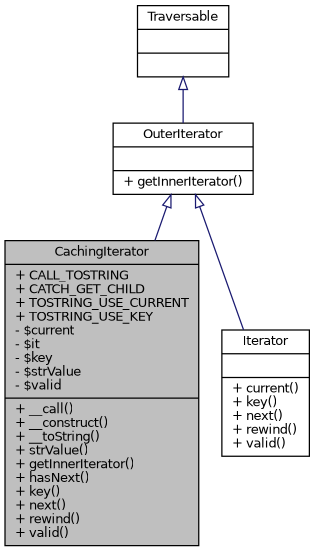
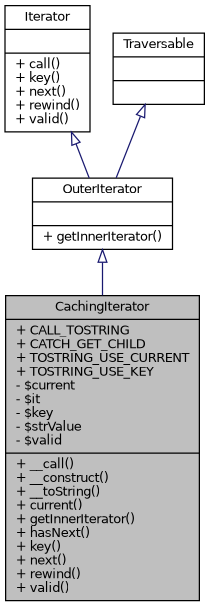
(222, 268) -> (83, 161)
(266, 389) -> (38, 64)
(52, 451) -> (49, 506)
